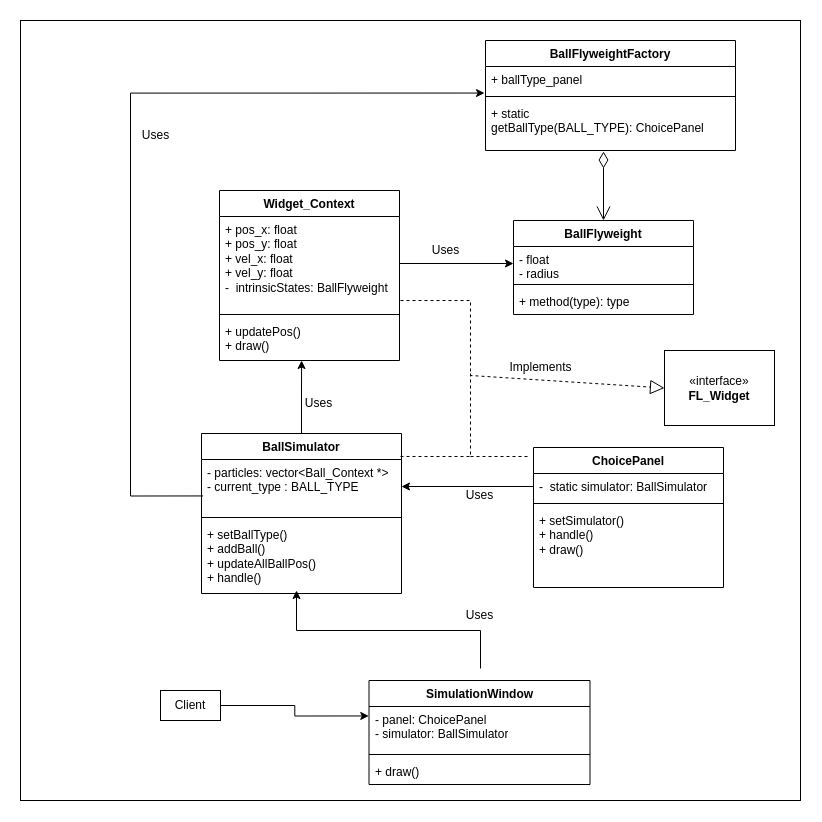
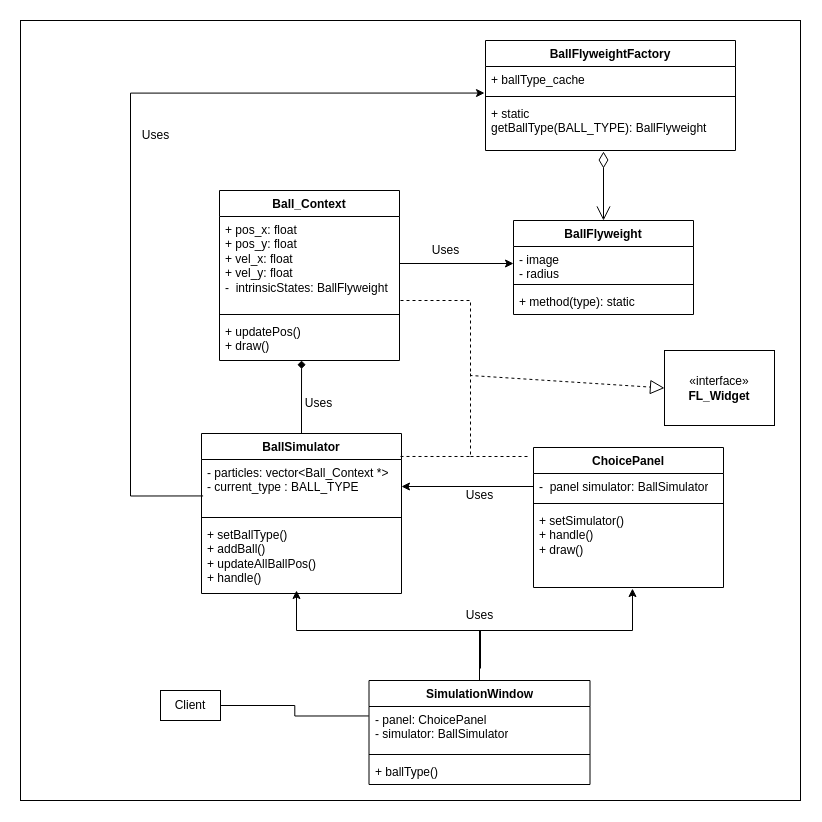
(541, 81) -> (542, 81)
(612, 122) -> (612, 122)
(310, 205) -> (310, 205)
(543, 268) -> (543, 268)
(582, 303) -> (587, 303)
(541, 368) -> none
(302, 369) -> (302, 369)
(630, 495) -> (630, 495)
none -> (575, 631)
(360, 716) -> (363, 716)
(401, 773) -> (411, 773)
